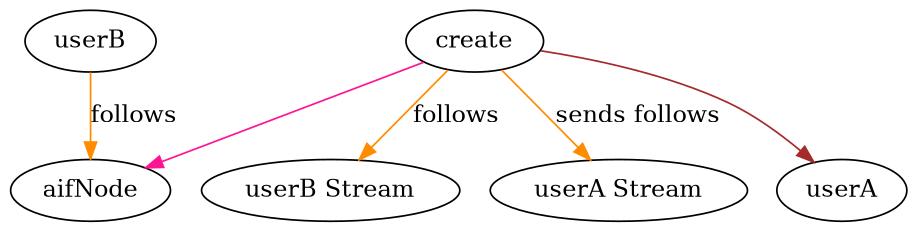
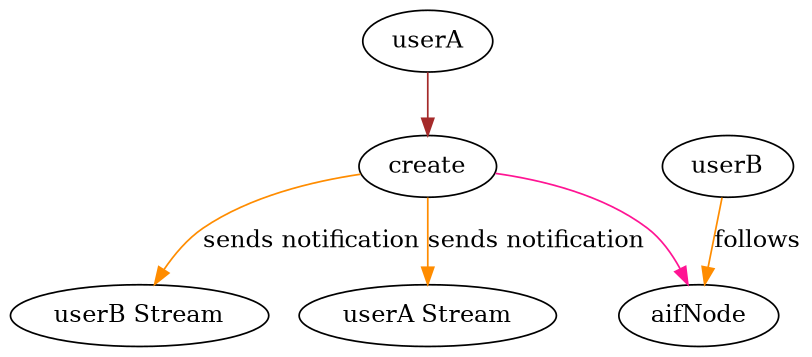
(678, 83) -> (428, 95)
(457, 116) -> (312, 241)
(639, 116) -> (537, 241)
